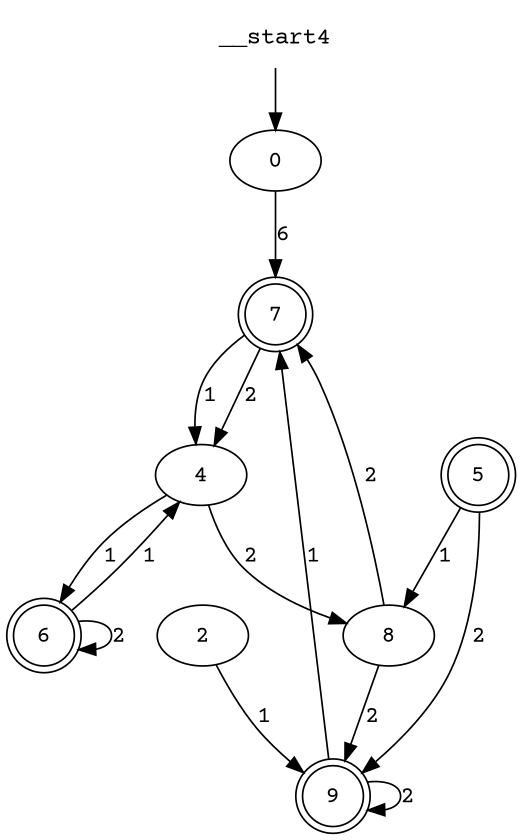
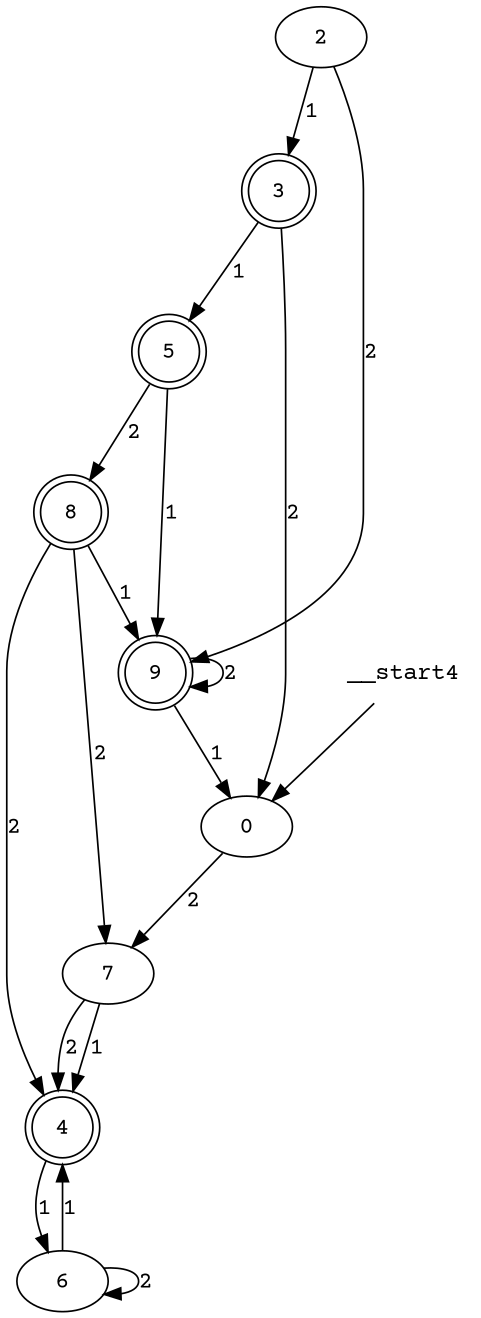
none -> (279, 191)
(283, 234) -> (194, 900)
(276, 314) -> (108, 974)
(201, 475) -> (63, 1127)
(445, 555) -> (134, 432)
(305, 564) -> (198, 744)
(254, 577) -> (7, 810)
(44, 636) -> (63, 1281)
(389, 636) -> (71, 512)
(479, 636) -> (172, 512)
(265, 716) -> (371, 352)
(373, 716) -> (126, 592)
